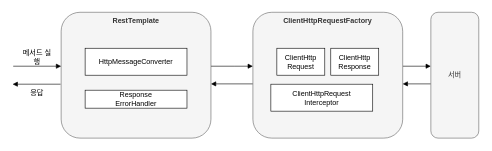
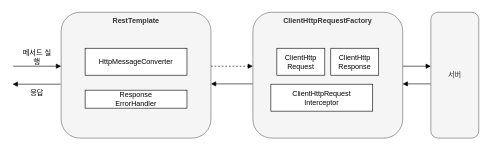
(229, 66) -> (229, 66)
